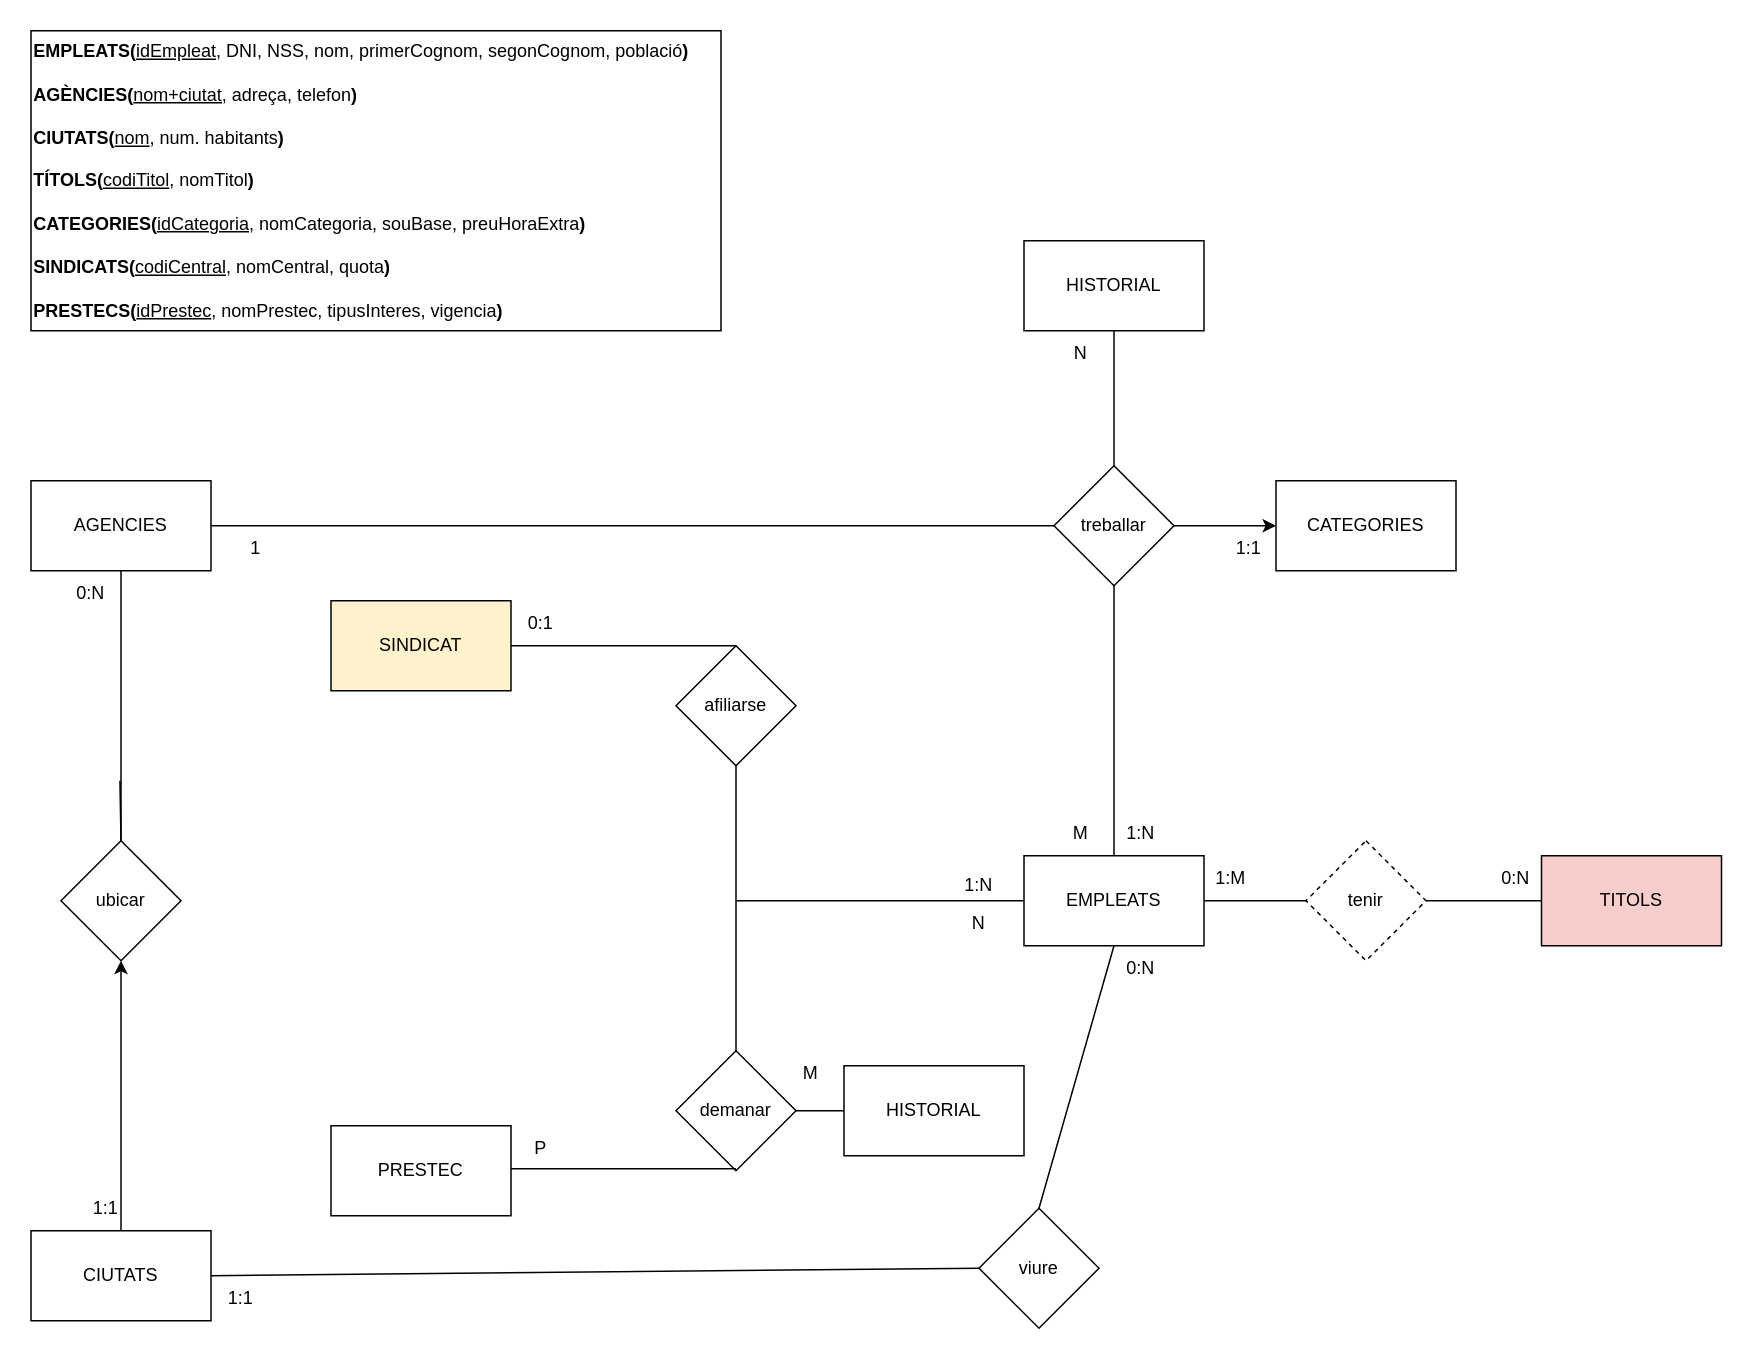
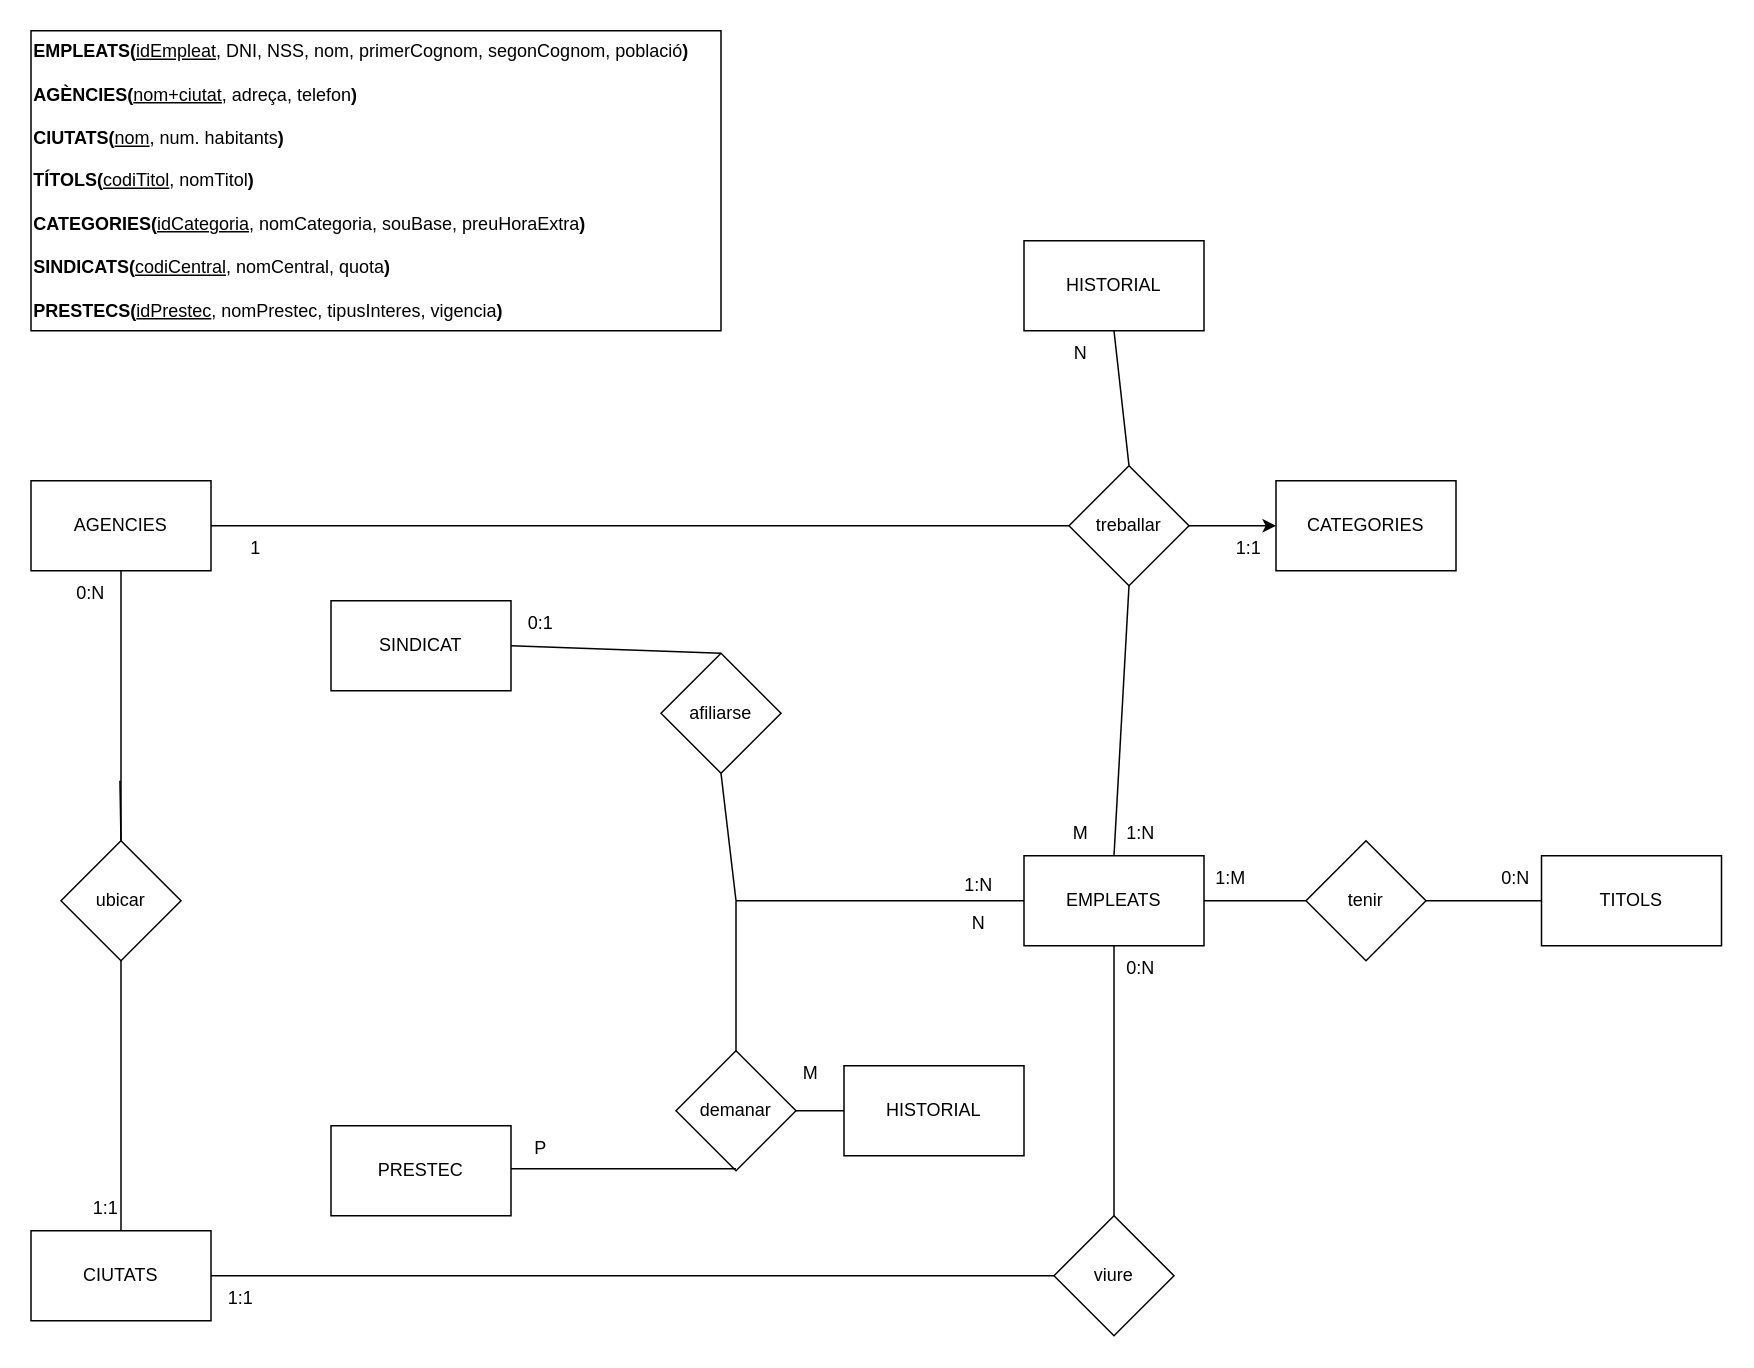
(1114, 526) -> (1129, 526)
(421, 646) -> (421, 646)
(736, 706) -> (721, 713)
(1366, 901) -> (1366, 901)
(1631, 901) -> (1631, 901)
(121, 972) -> (121, 968)
(1039, 1268) -> (1114, 1276)
